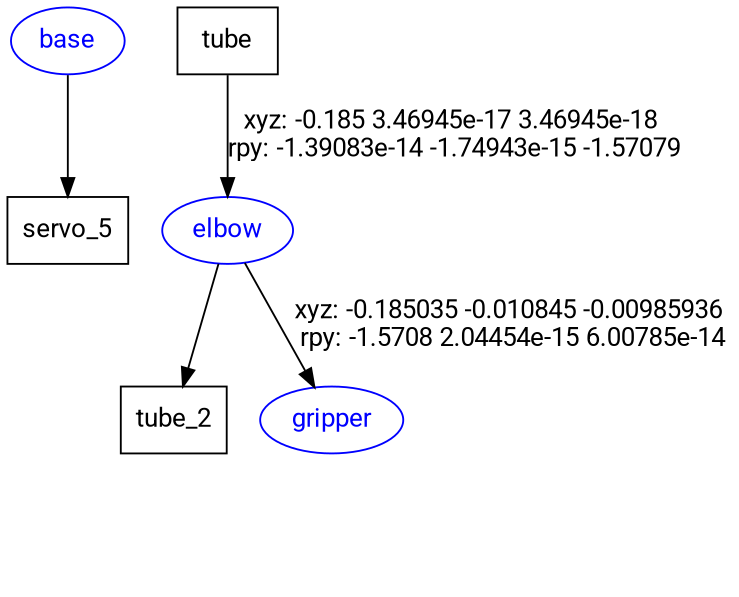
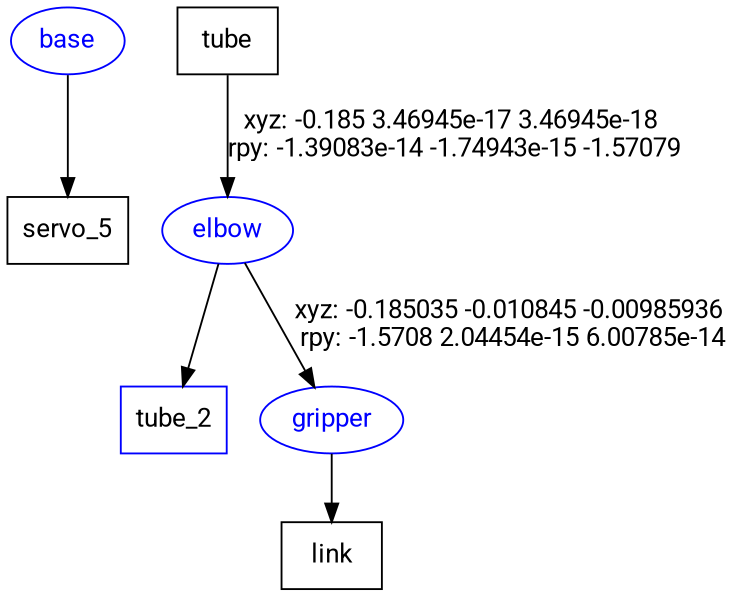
(174, 420) -> (174, 420)
none -> (332, 556)
